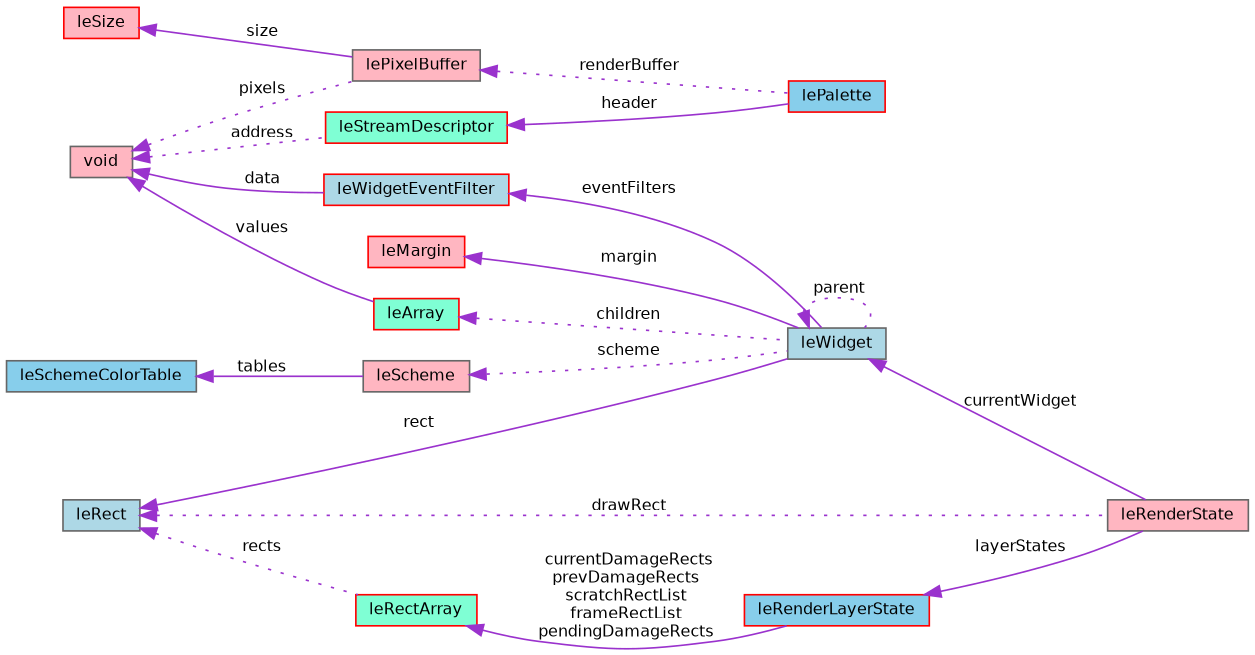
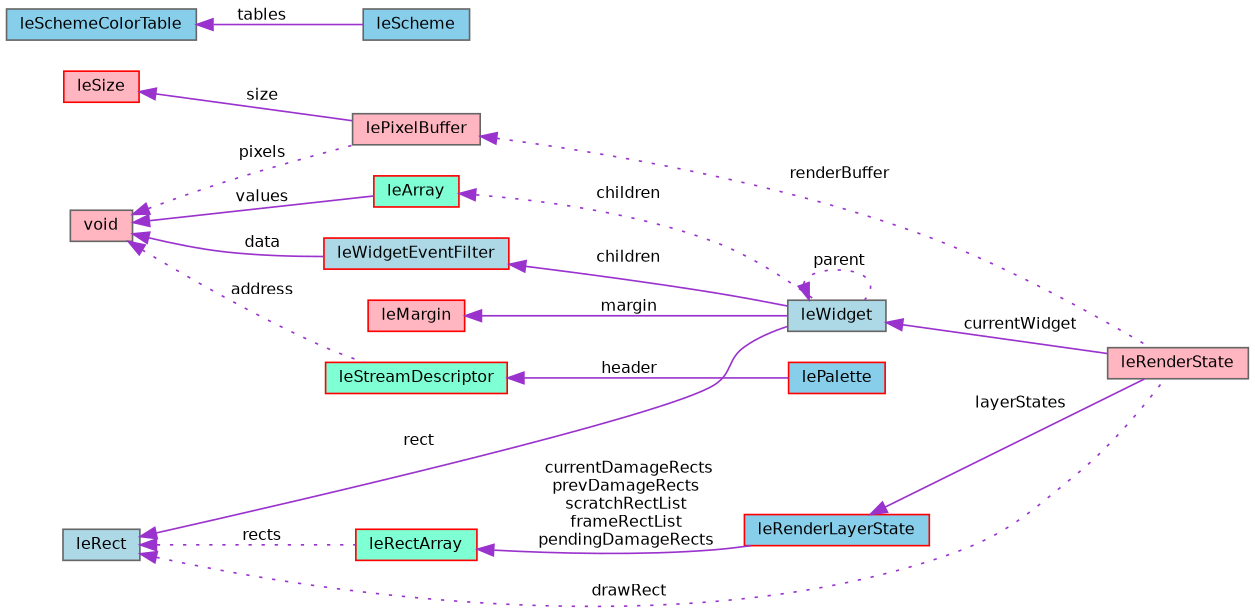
(643, 82) -> (836, 207)
(627, 189) -> (627, 258)
(637, 366) -> none
(416, 376) -> (416, 25)
